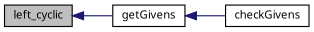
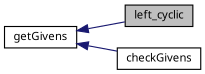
(98, 16) -> (107, 25)
